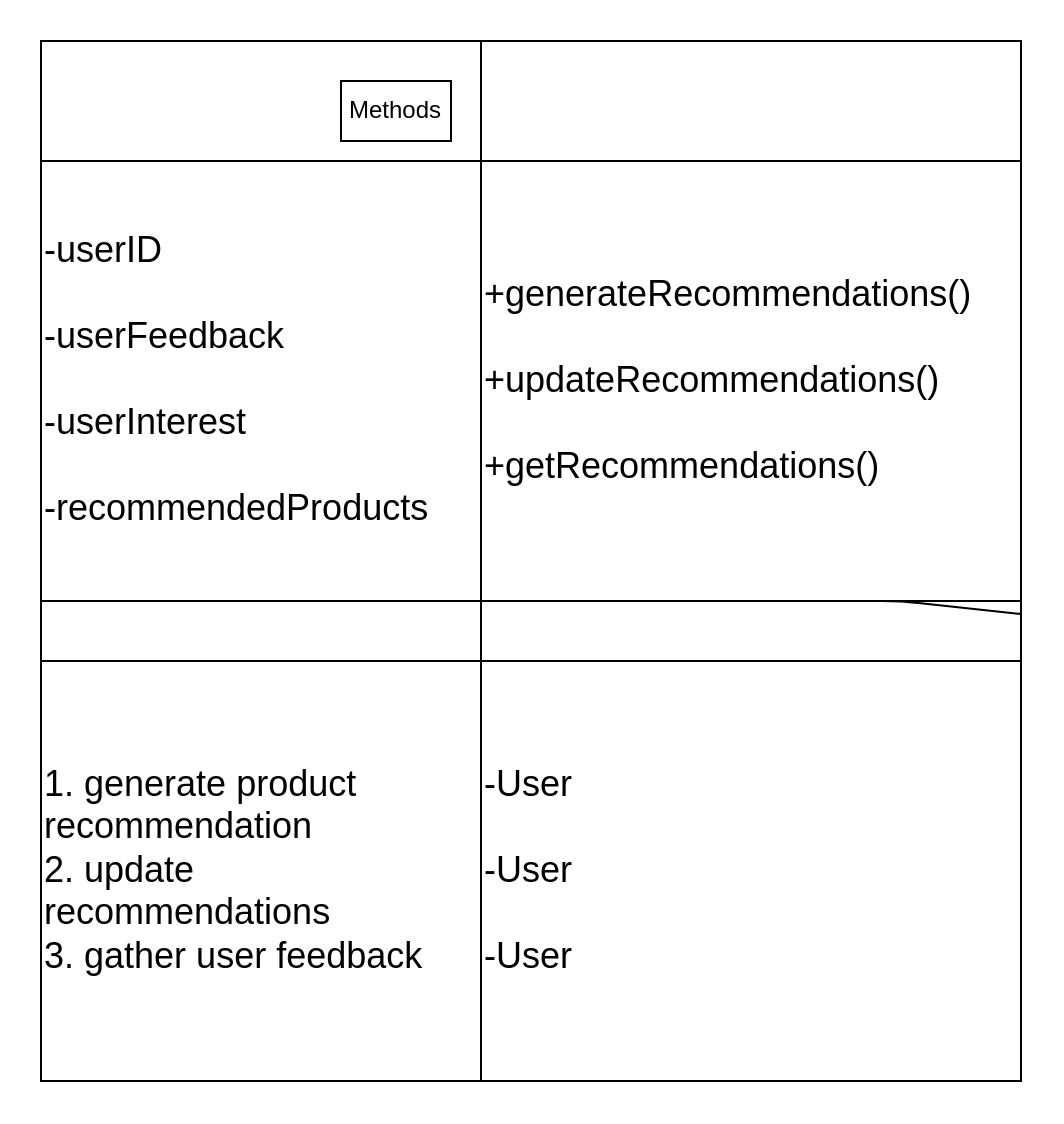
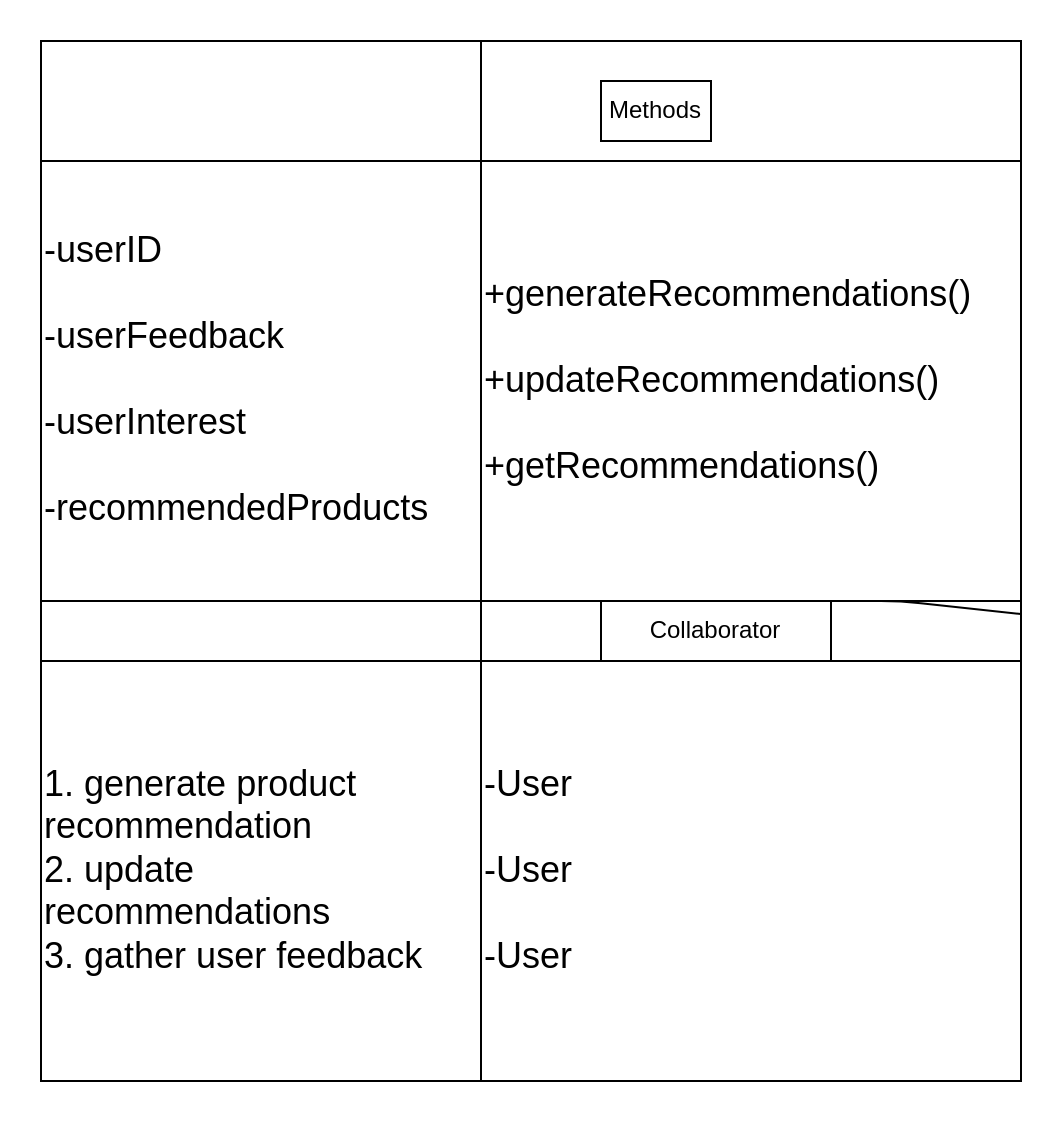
(396, 111) -> (656, 111)
none -> (716, 631)
